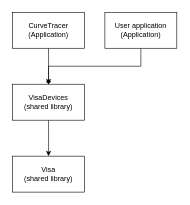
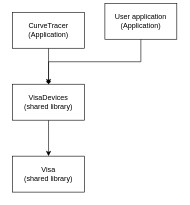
(141, 30) -> (141, 21)
